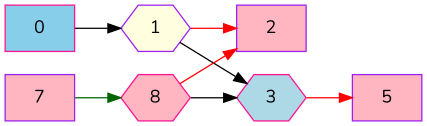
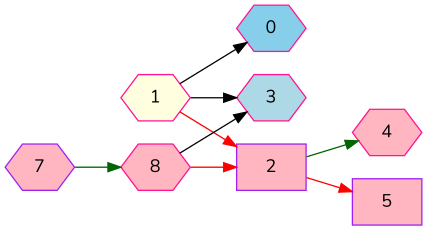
(40, 28) -> (271, 28)
(91, 28) -> (208, 67)
(156, 28) -> (156, 98)
(40, 98) -> (40, 167)
(323, 98) -> (323, 183)
none -> (387, 132)
